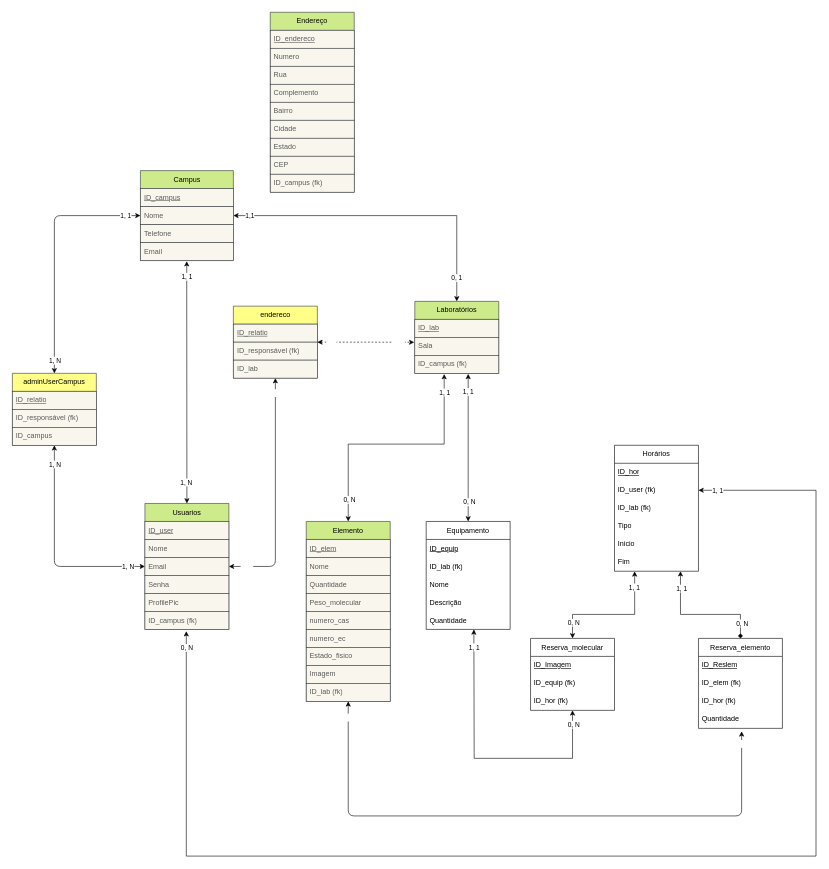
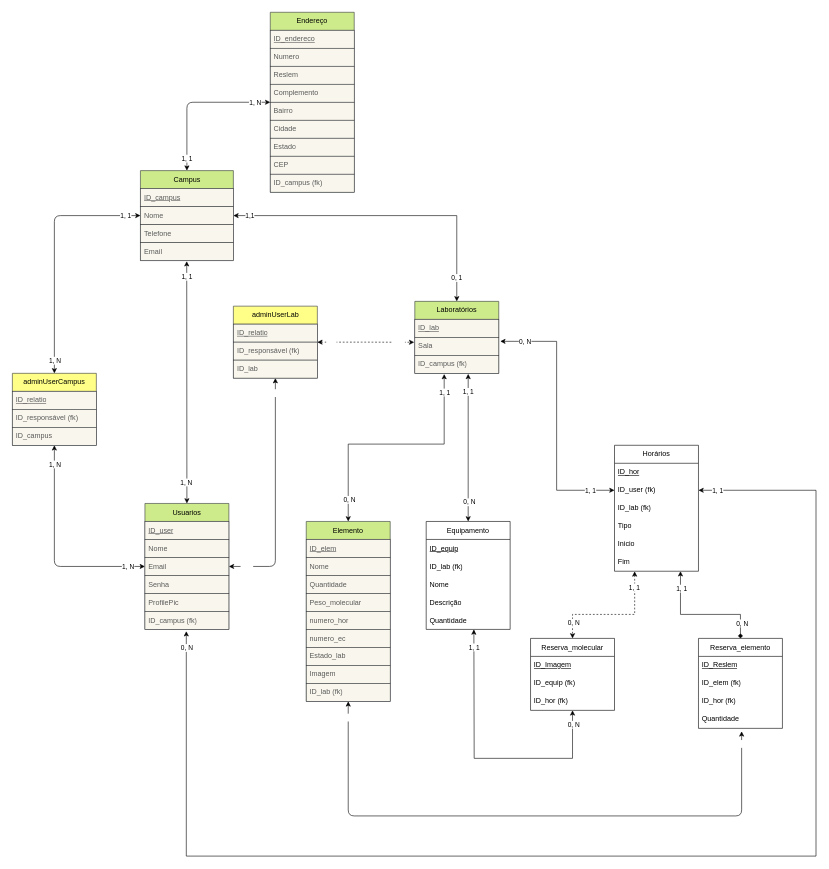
(280, 75) -> (285, 75)
none -> (257, 102)
(276, 315) -> (276, 315)
none -> (557, 397)
(615, 615) -> (615, 615)
(330, 621) -> (330, 621)
(334, 657) -> (329, 657)
